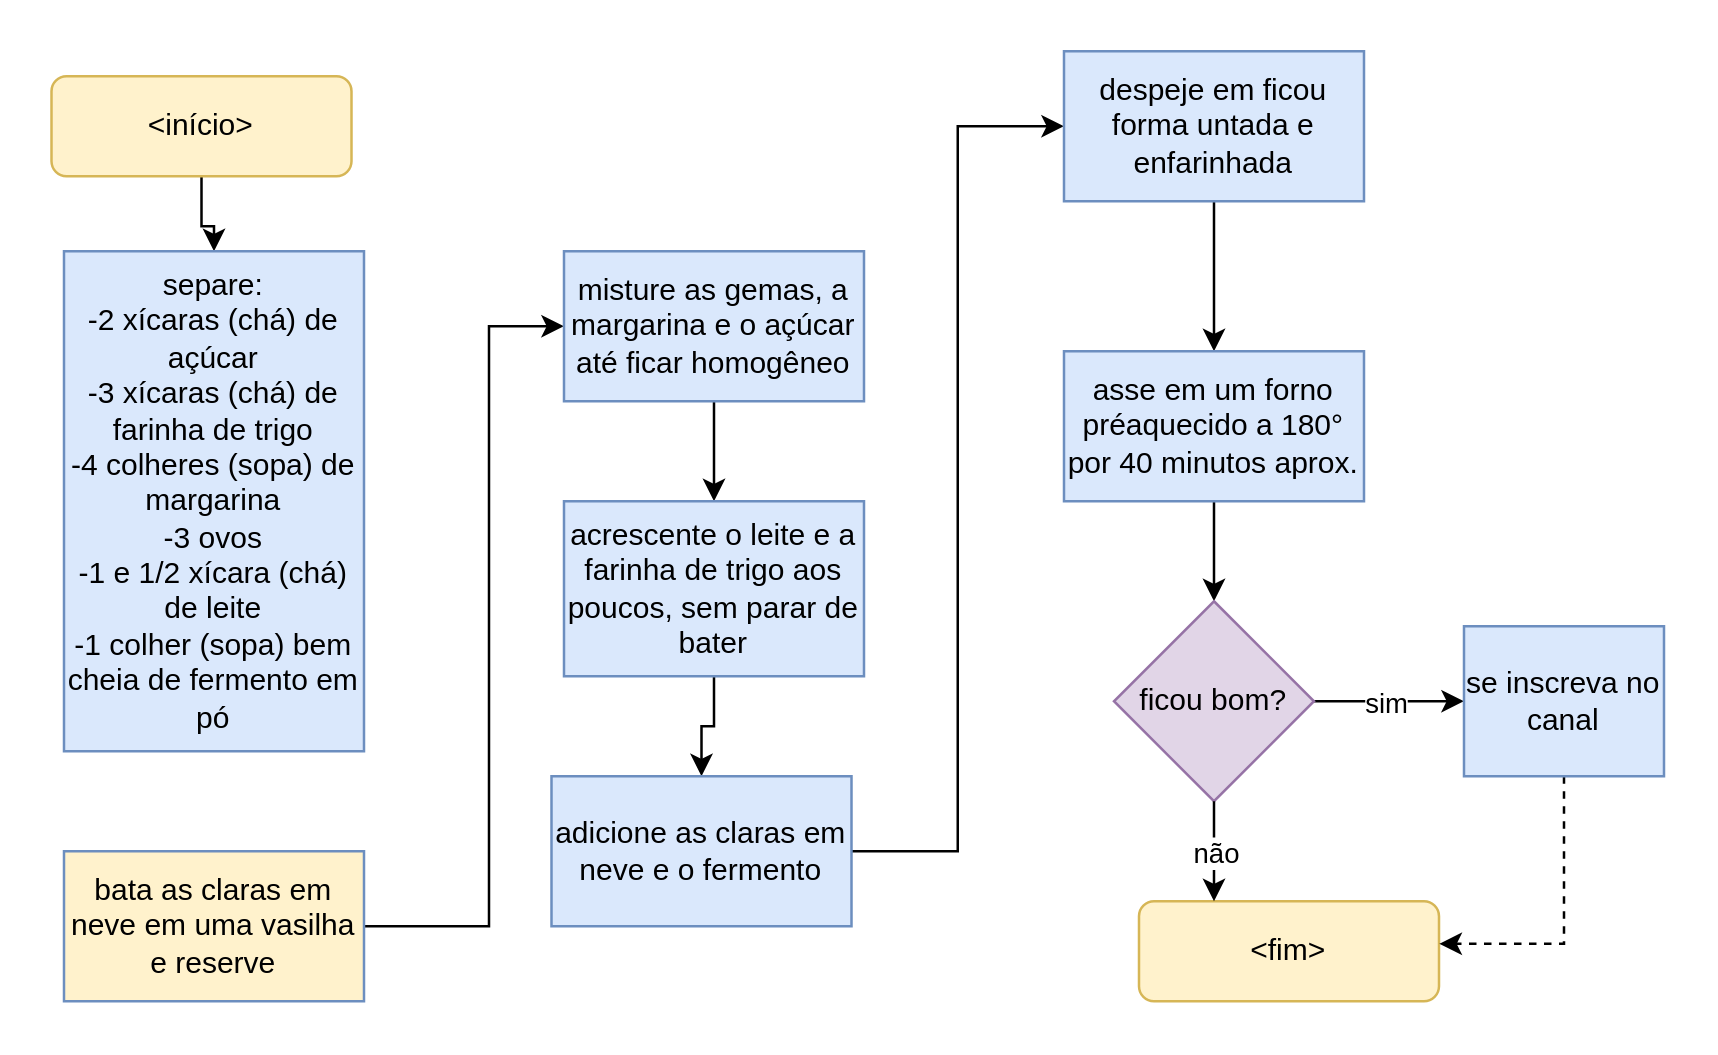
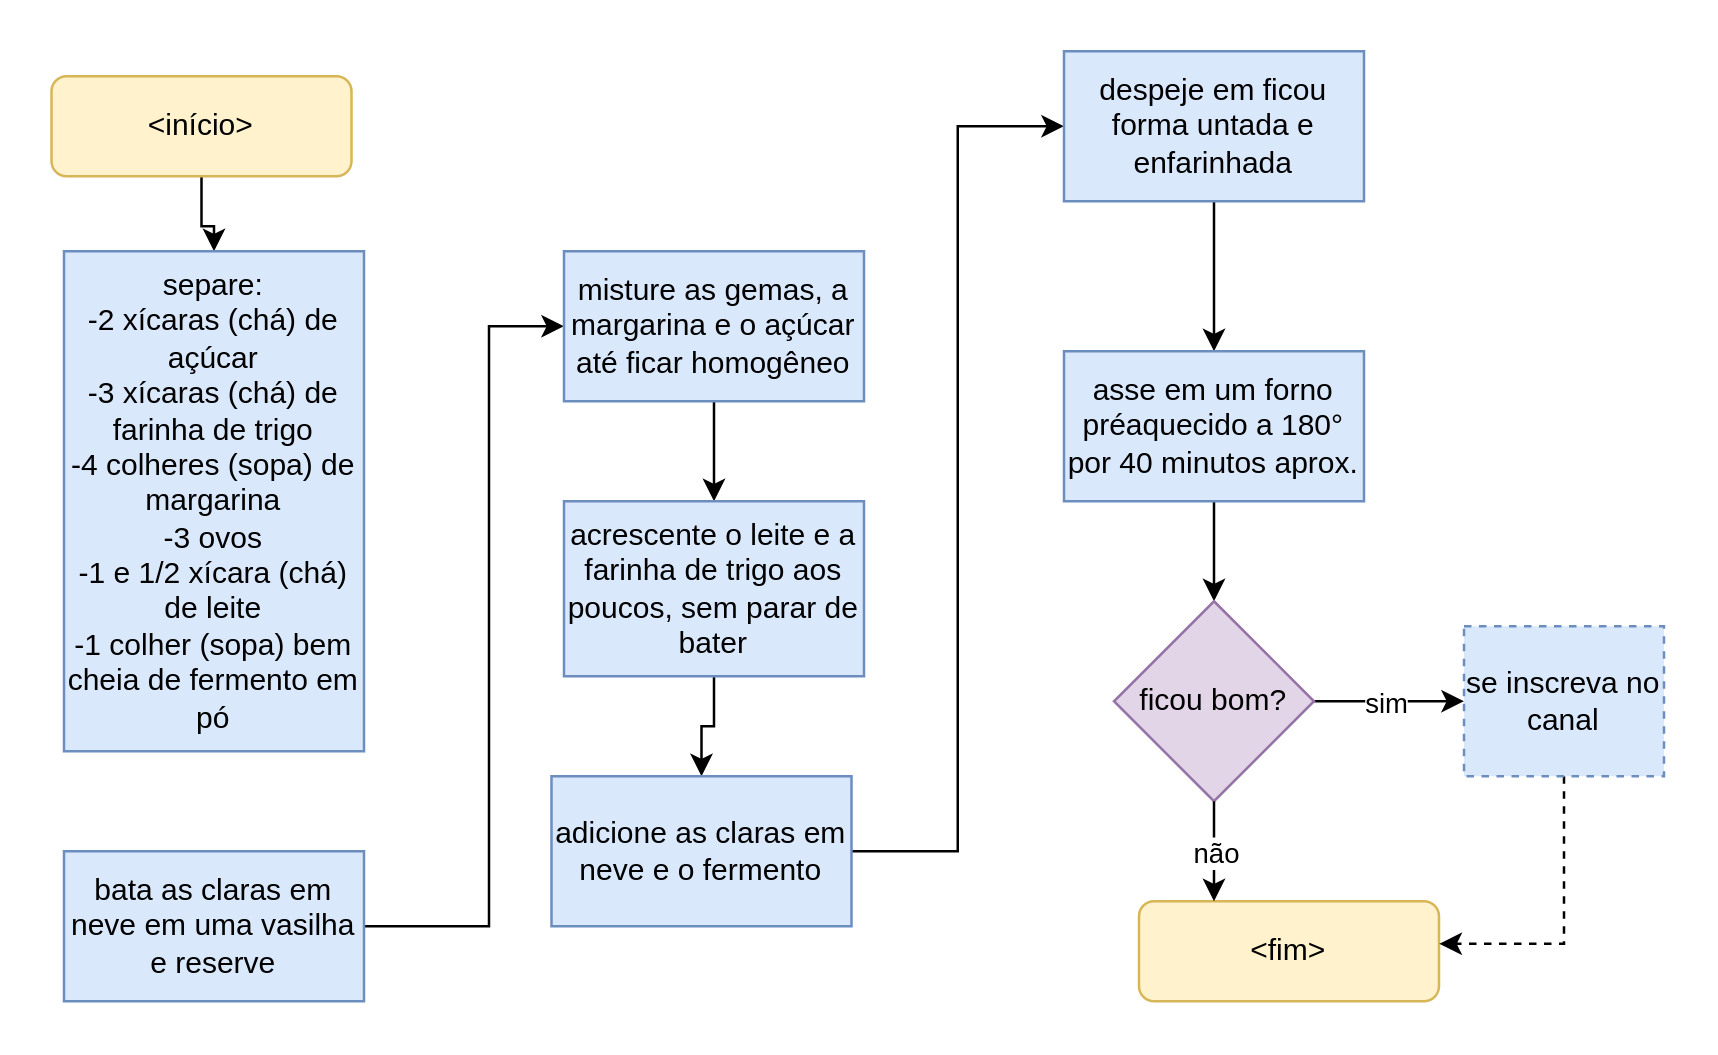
(1564, 701) -> (1564, 701)
(214, 926) -> (214, 926)
